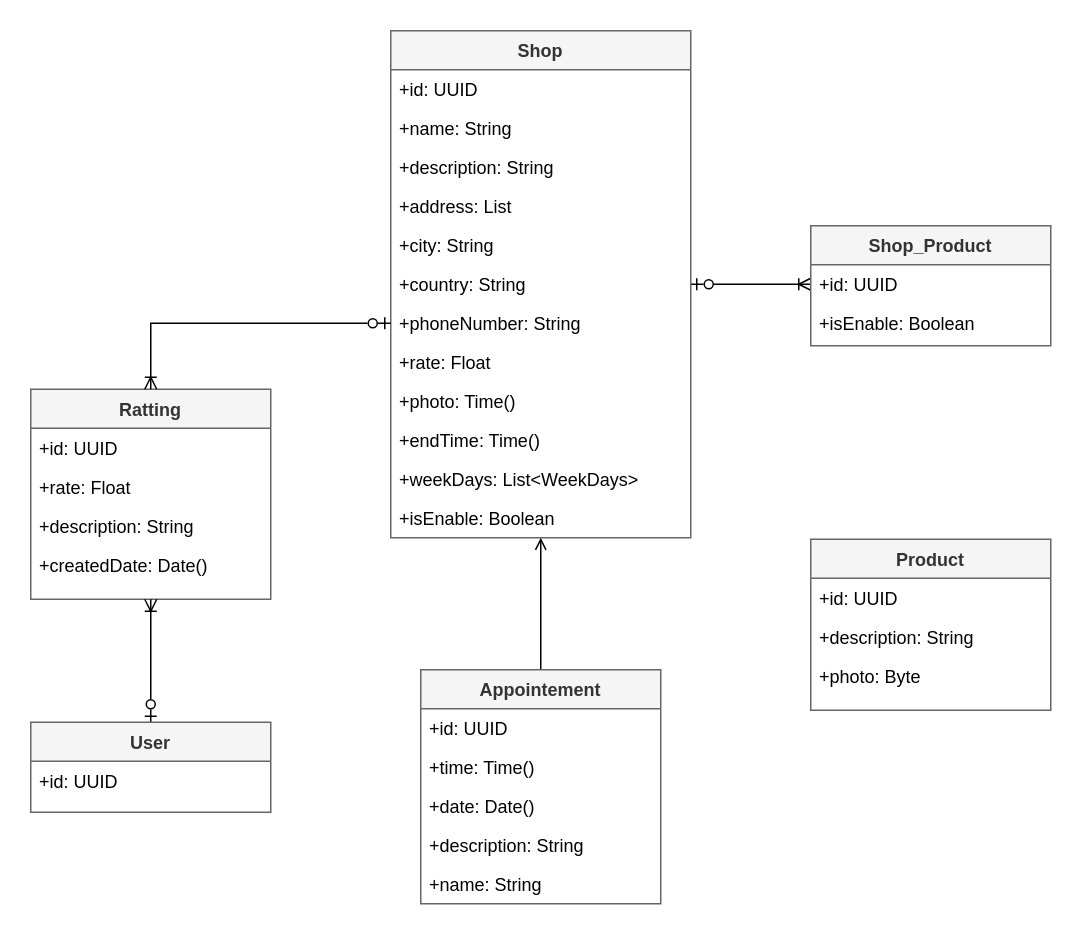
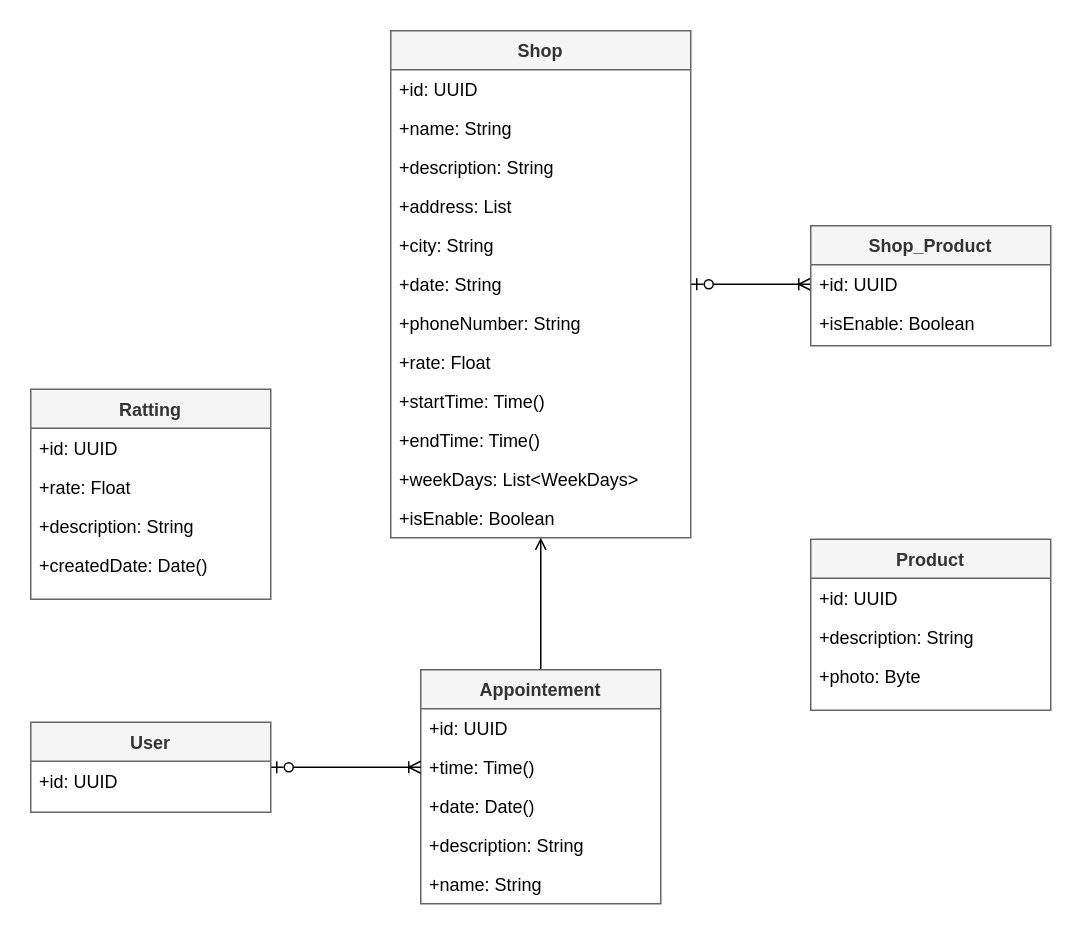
(473, 285) -> (458, 285)
(226, 323) -> none
(463, 402) -> (480, 402)
(151, 651) -> none
none -> (355, 767)
